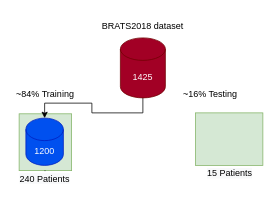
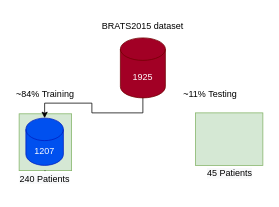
(143, 27) -> (143, 27)
(143, 78) -> (143, 78)
(210, 94) -> (210, 94)
(45, 151) -> (45, 151)
(233, 174) -> (233, 174)
